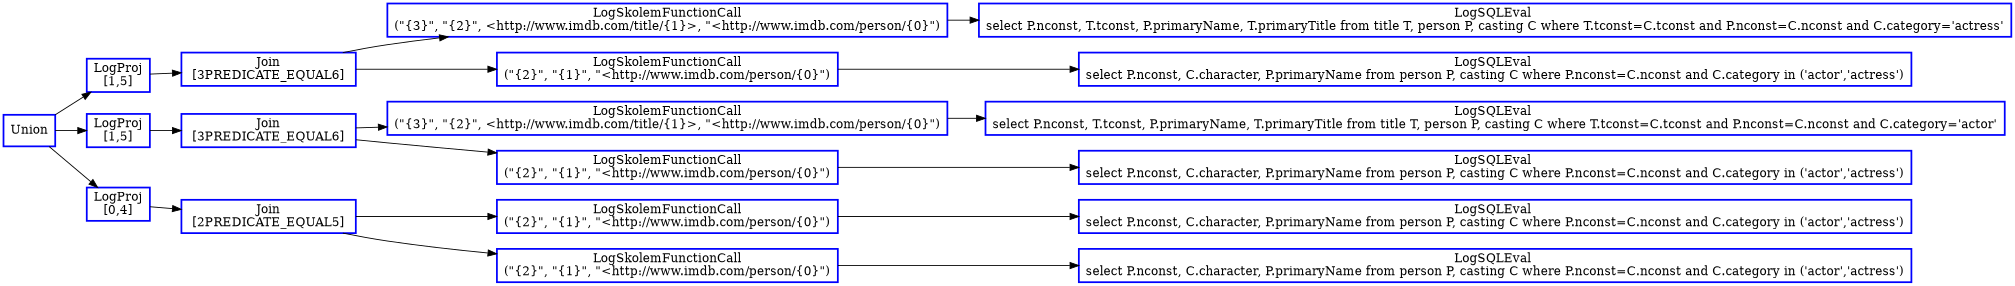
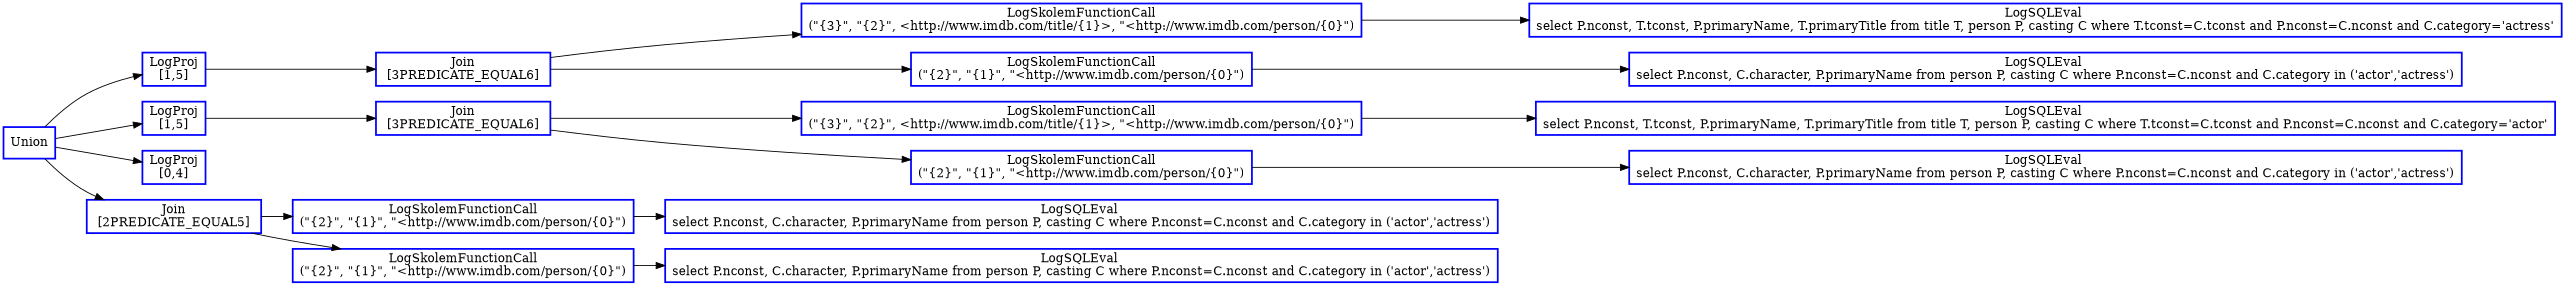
(161, 208) -> (69, 180)
